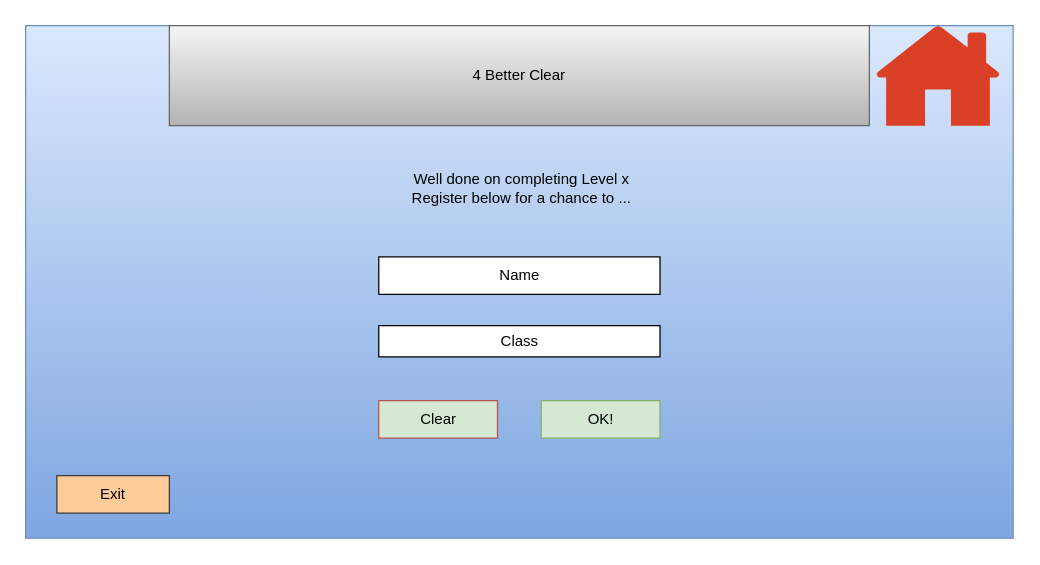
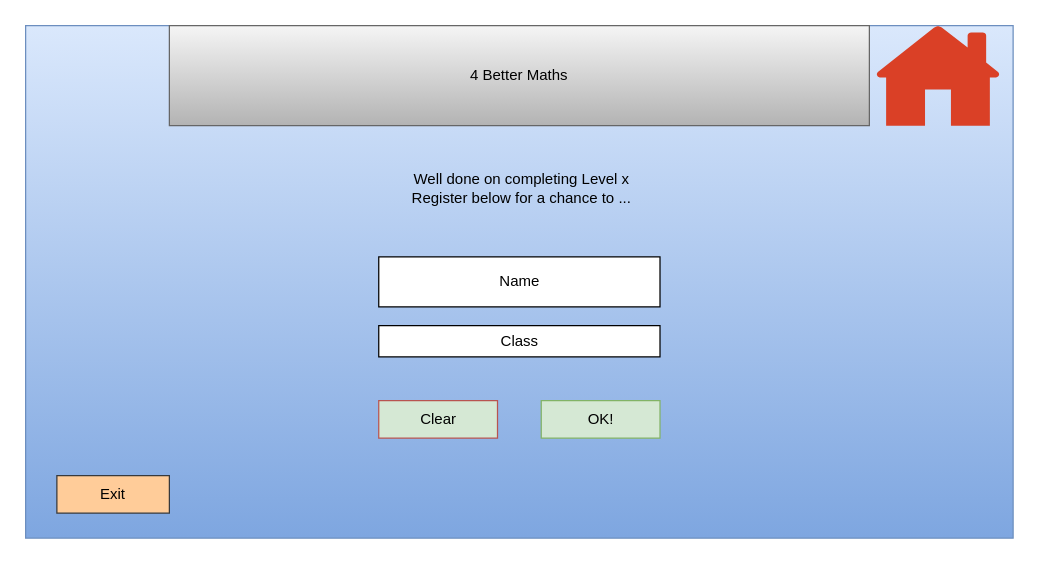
(519, 76) -> (519, 76)
(519, 276) -> (519, 282)
